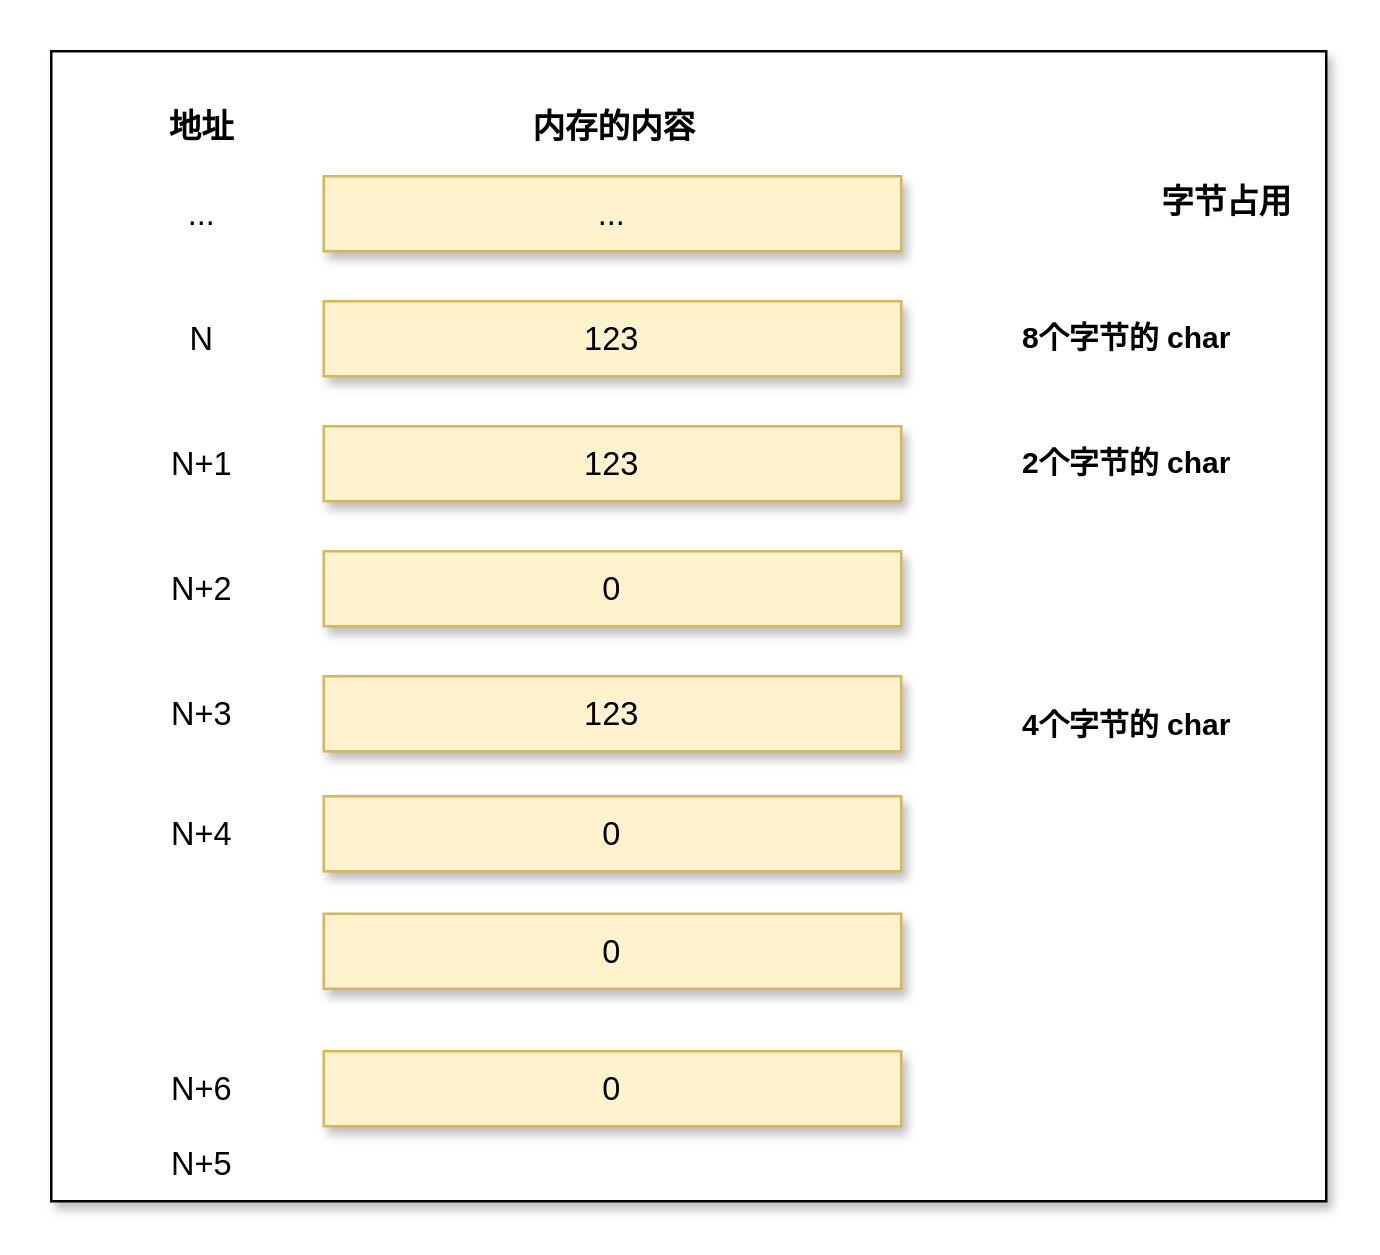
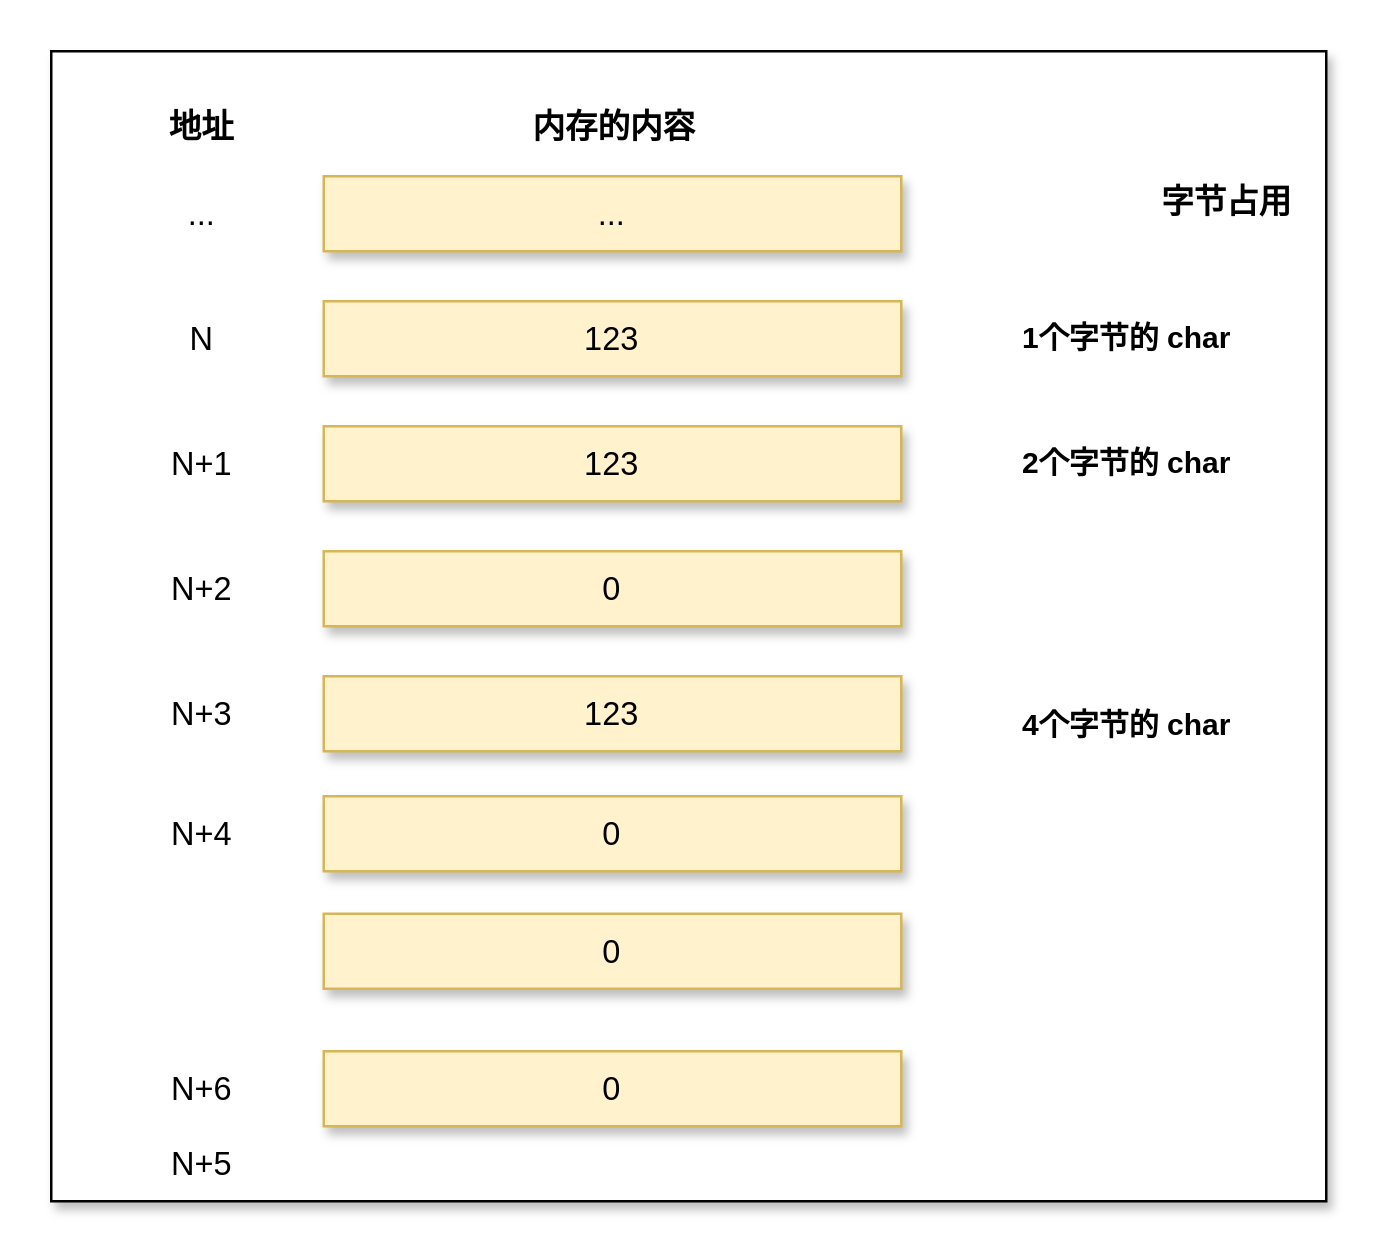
(1128, 339) -> (1128, 339)
